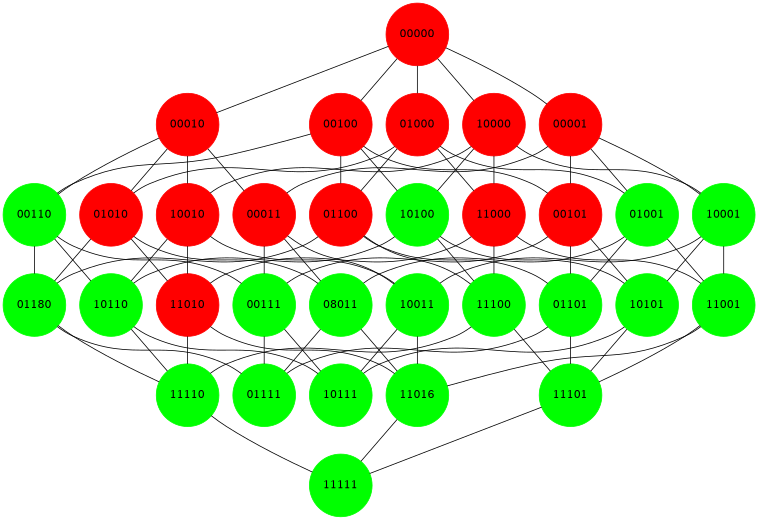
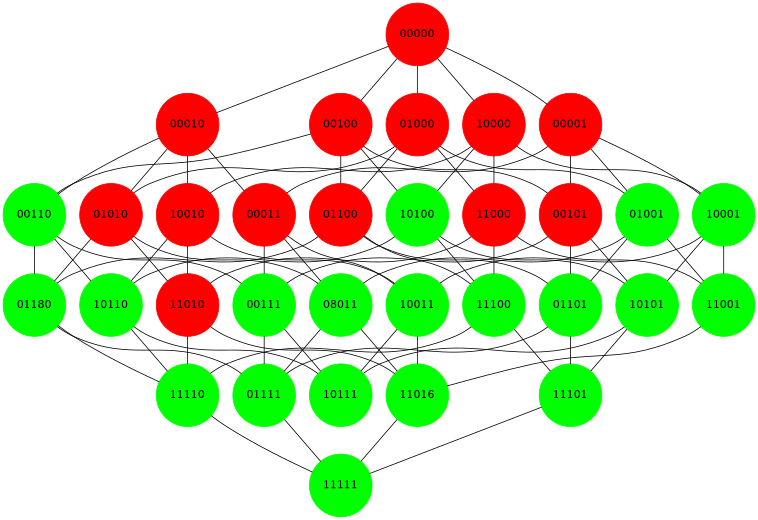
(651, 356) -> none
none -> (303, 440)
